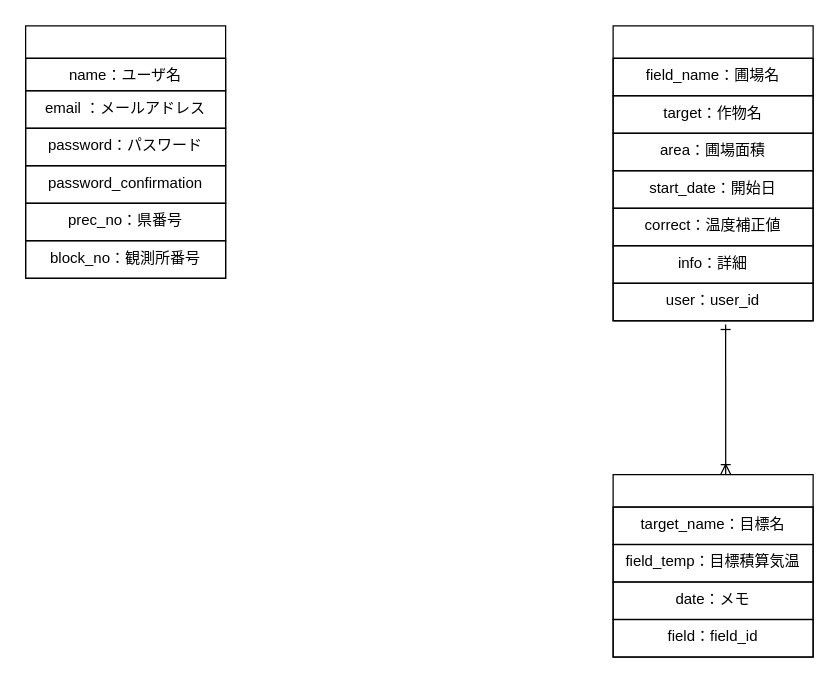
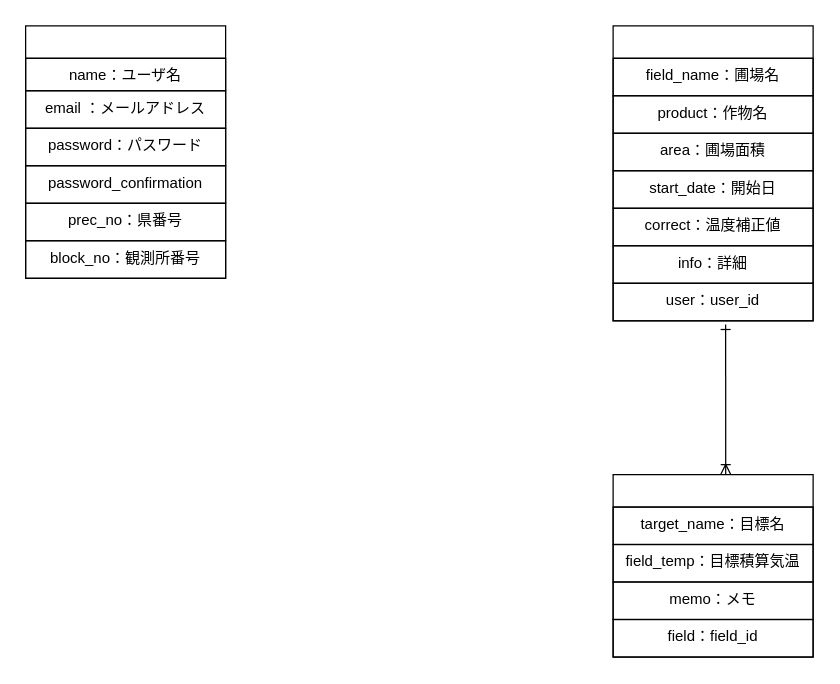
(713, 113) -> (713, 113)
(713, 599) -> (713, 599)
